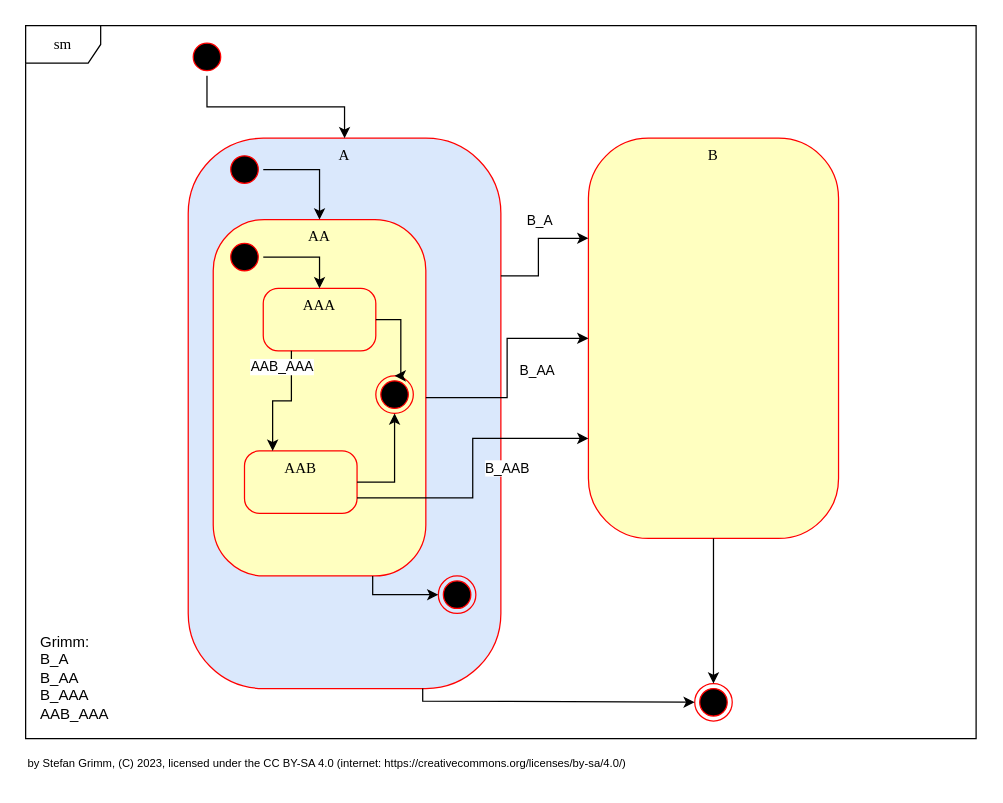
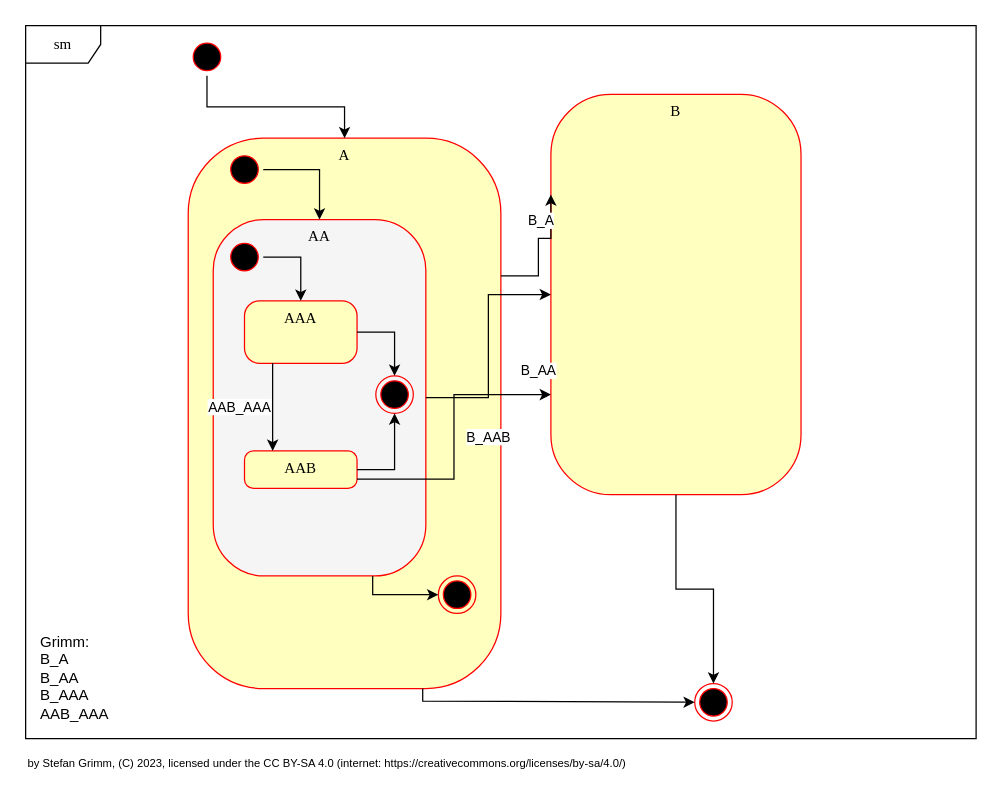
(344, 156) -> (344, 156)
(319, 319) -> (301, 332)
(713, 338) -> (676, 294)
(319, 398) -> (319, 398)
(301, 482) -> (301, 469)
